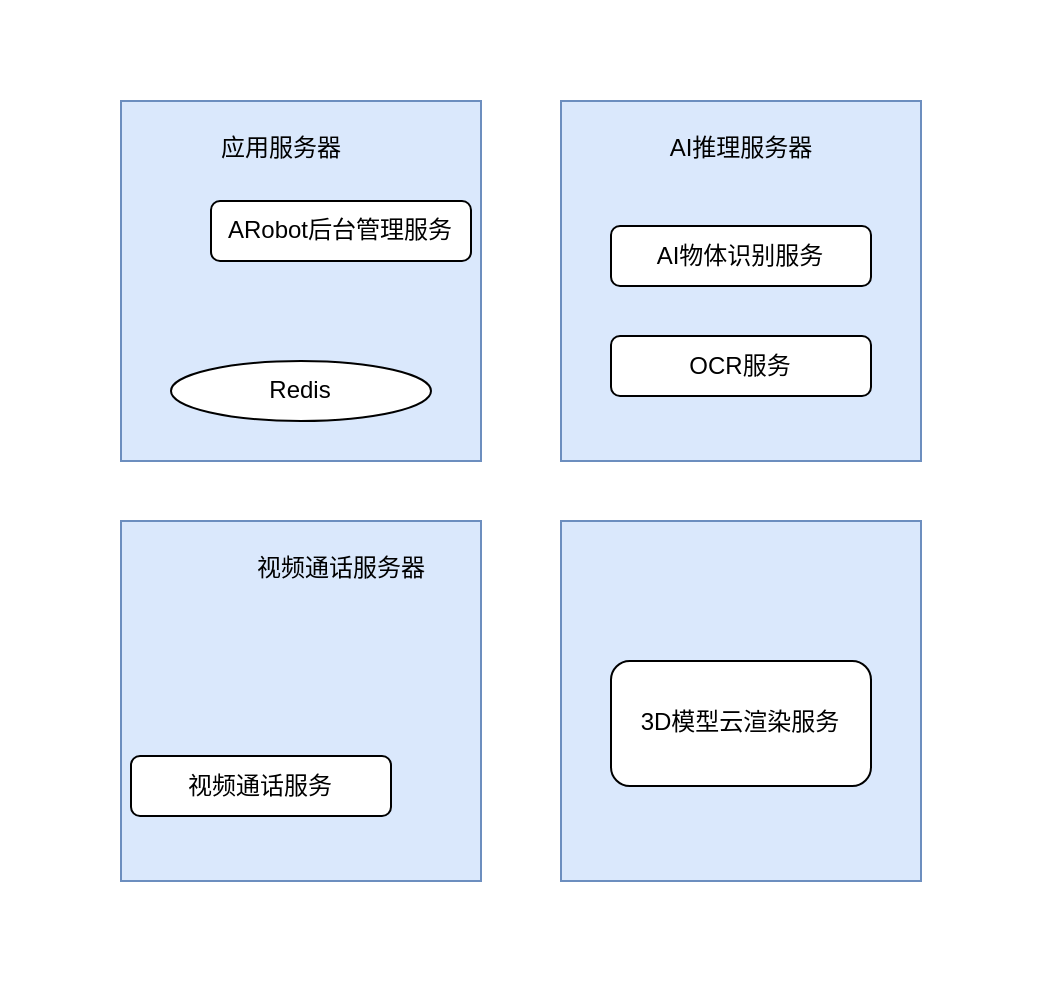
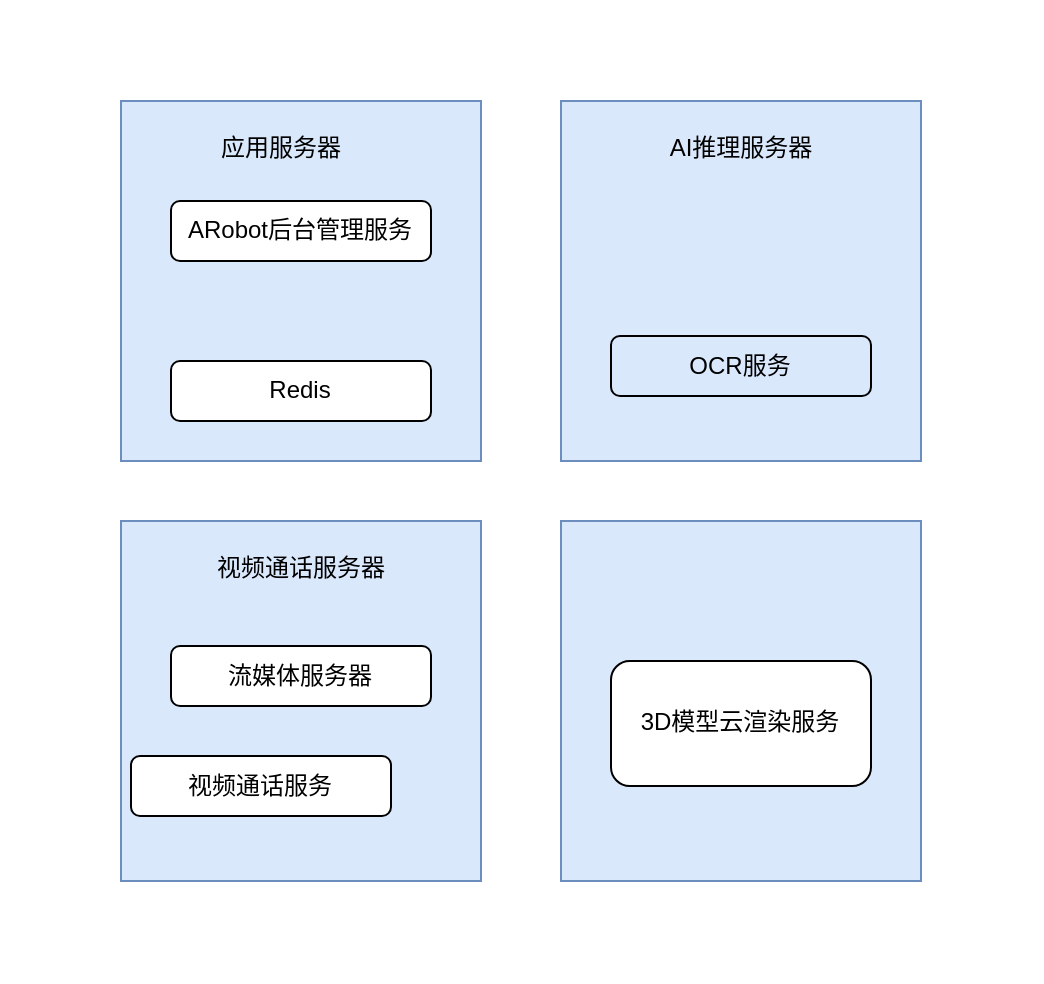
(341, 231) -> (301, 231)
(741, 256) -> none
(741, 366) -> (741, 366)
(301, 391) -> (301, 391)
(341, 571) -> (301, 571)
none -> (301, 676)
